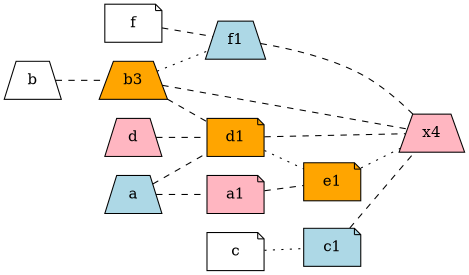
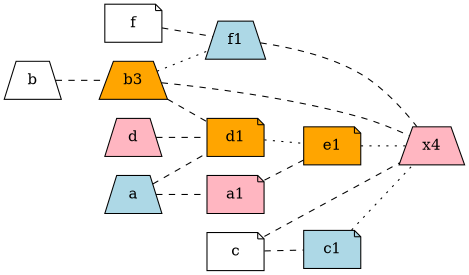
(335, 135) -> (332, 200)
(382, 190) -> (382, 197)
(284, 249) -> (284, 250)
